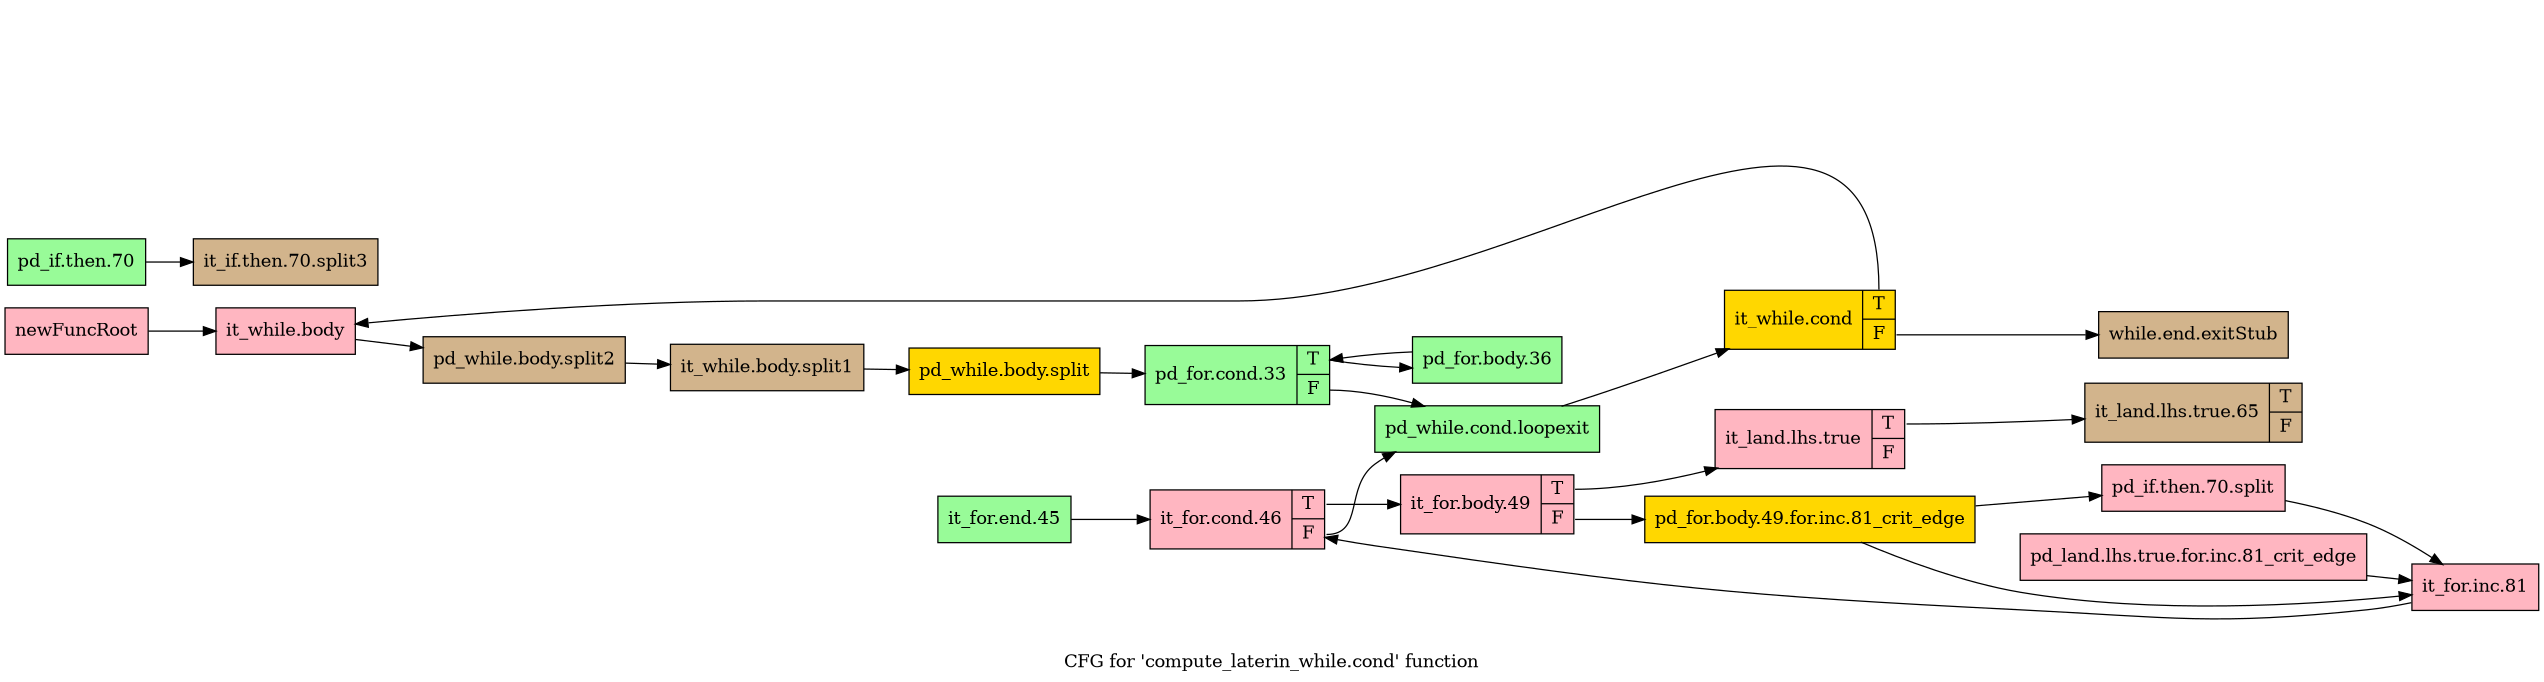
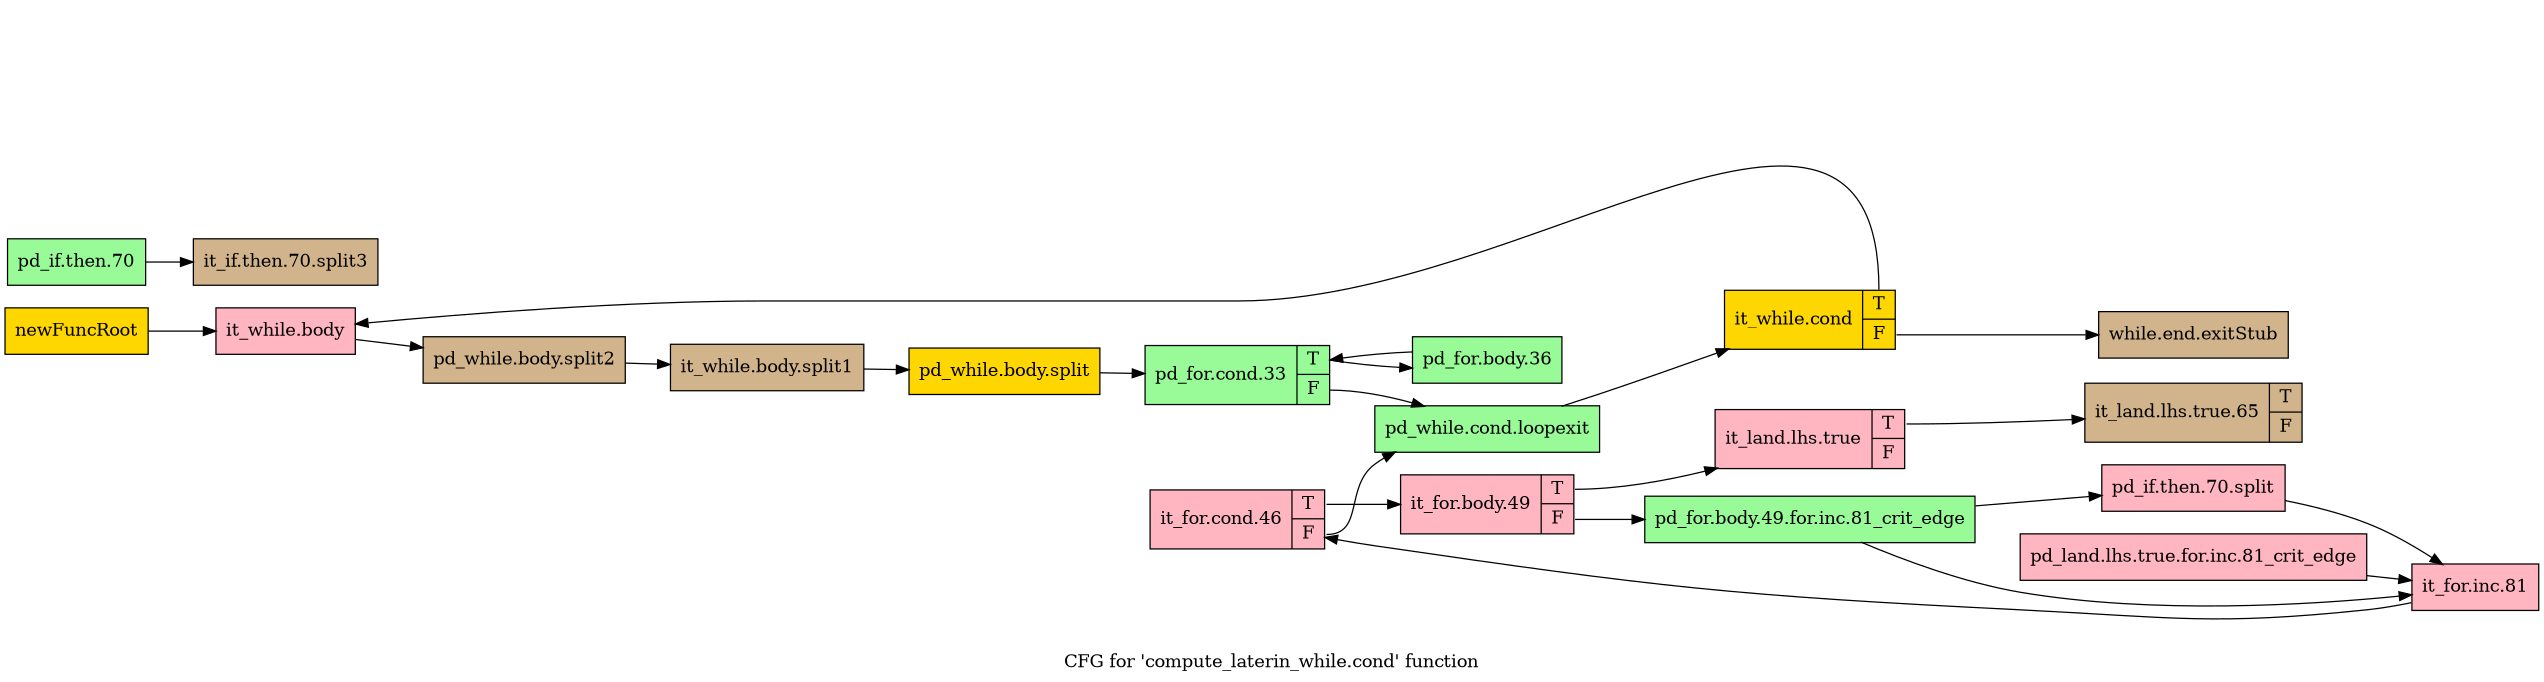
(77, 331) -> (77, 331)
(1004, 519) -> none
(1810, 519) -> (1810, 519)
